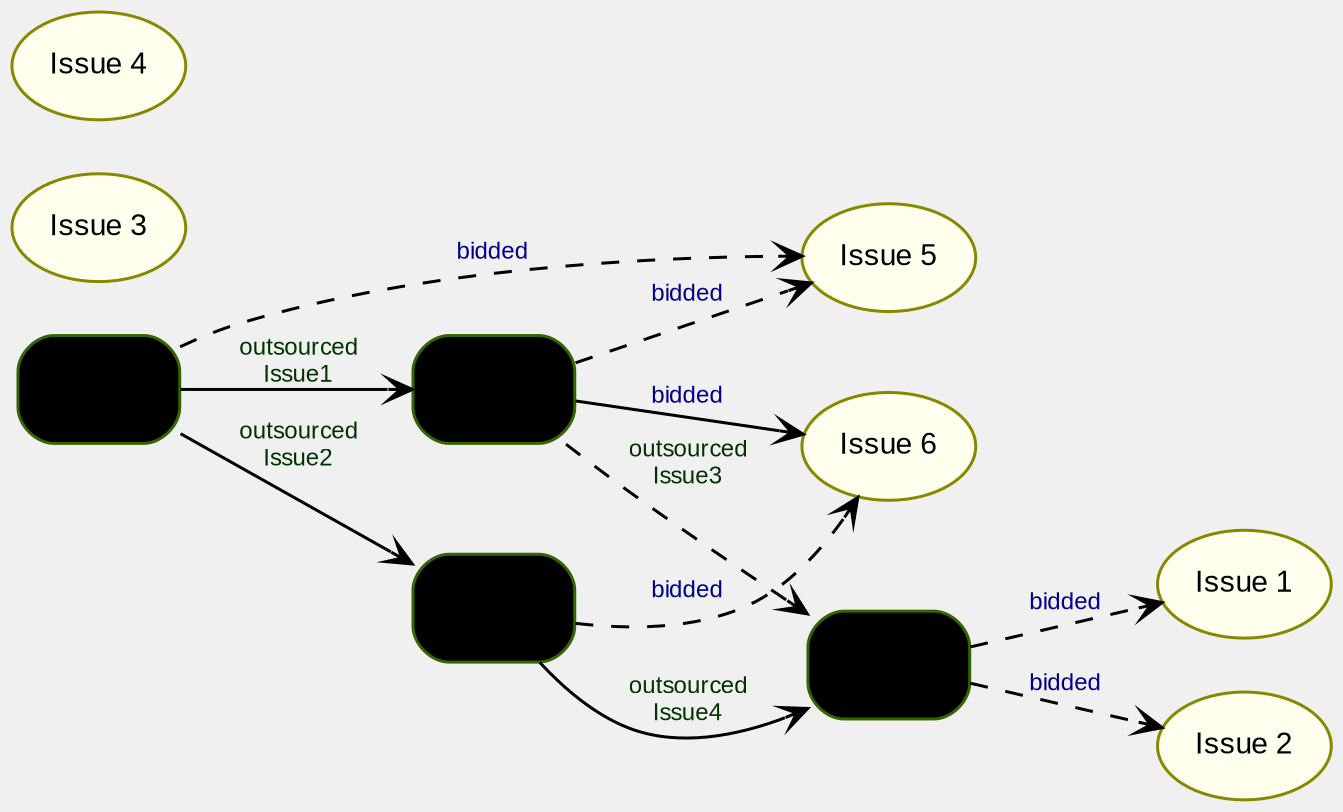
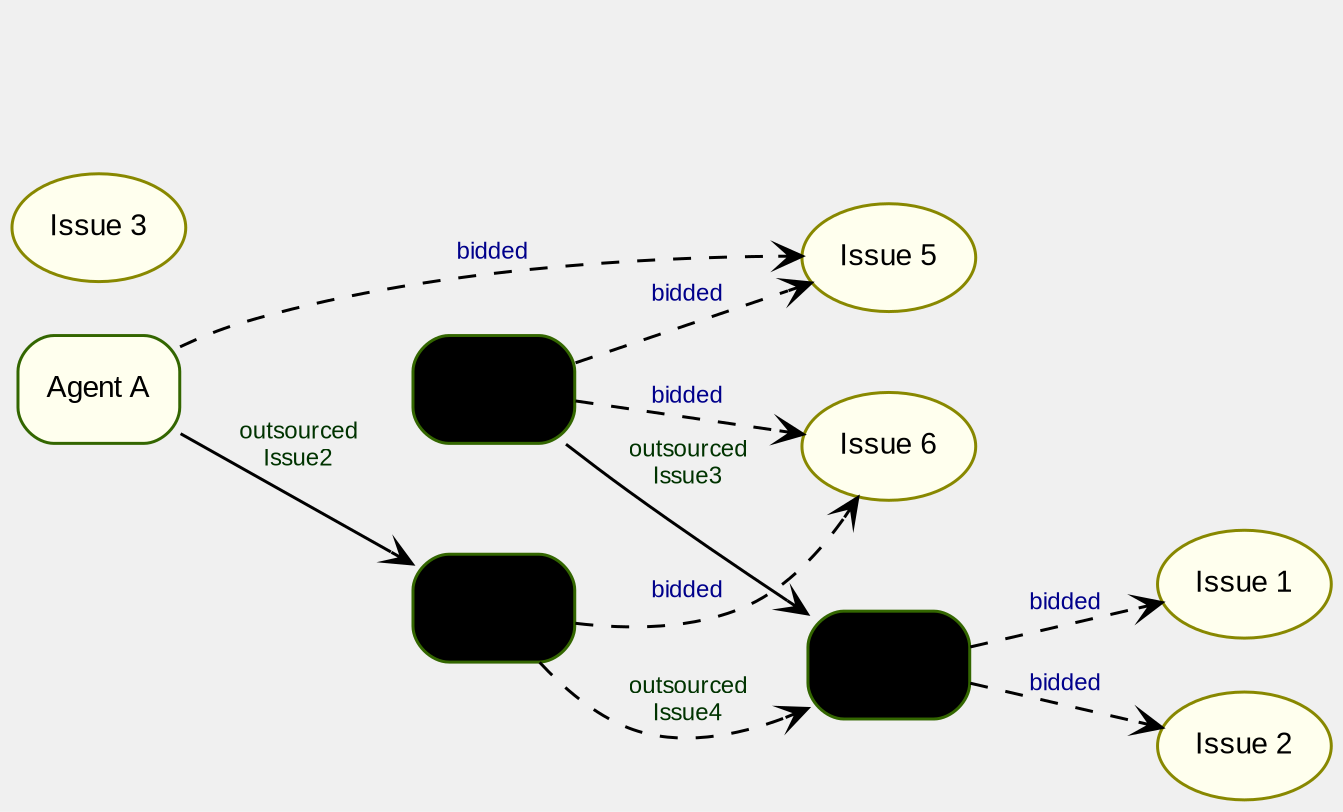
(99, 66) -> none
(99, 389) -> (99, 389)
(284, 389) -> none
(677, 416) -> (677, 416)
(675, 524) -> (675, 524)
(652, 735) -> (652, 735)
